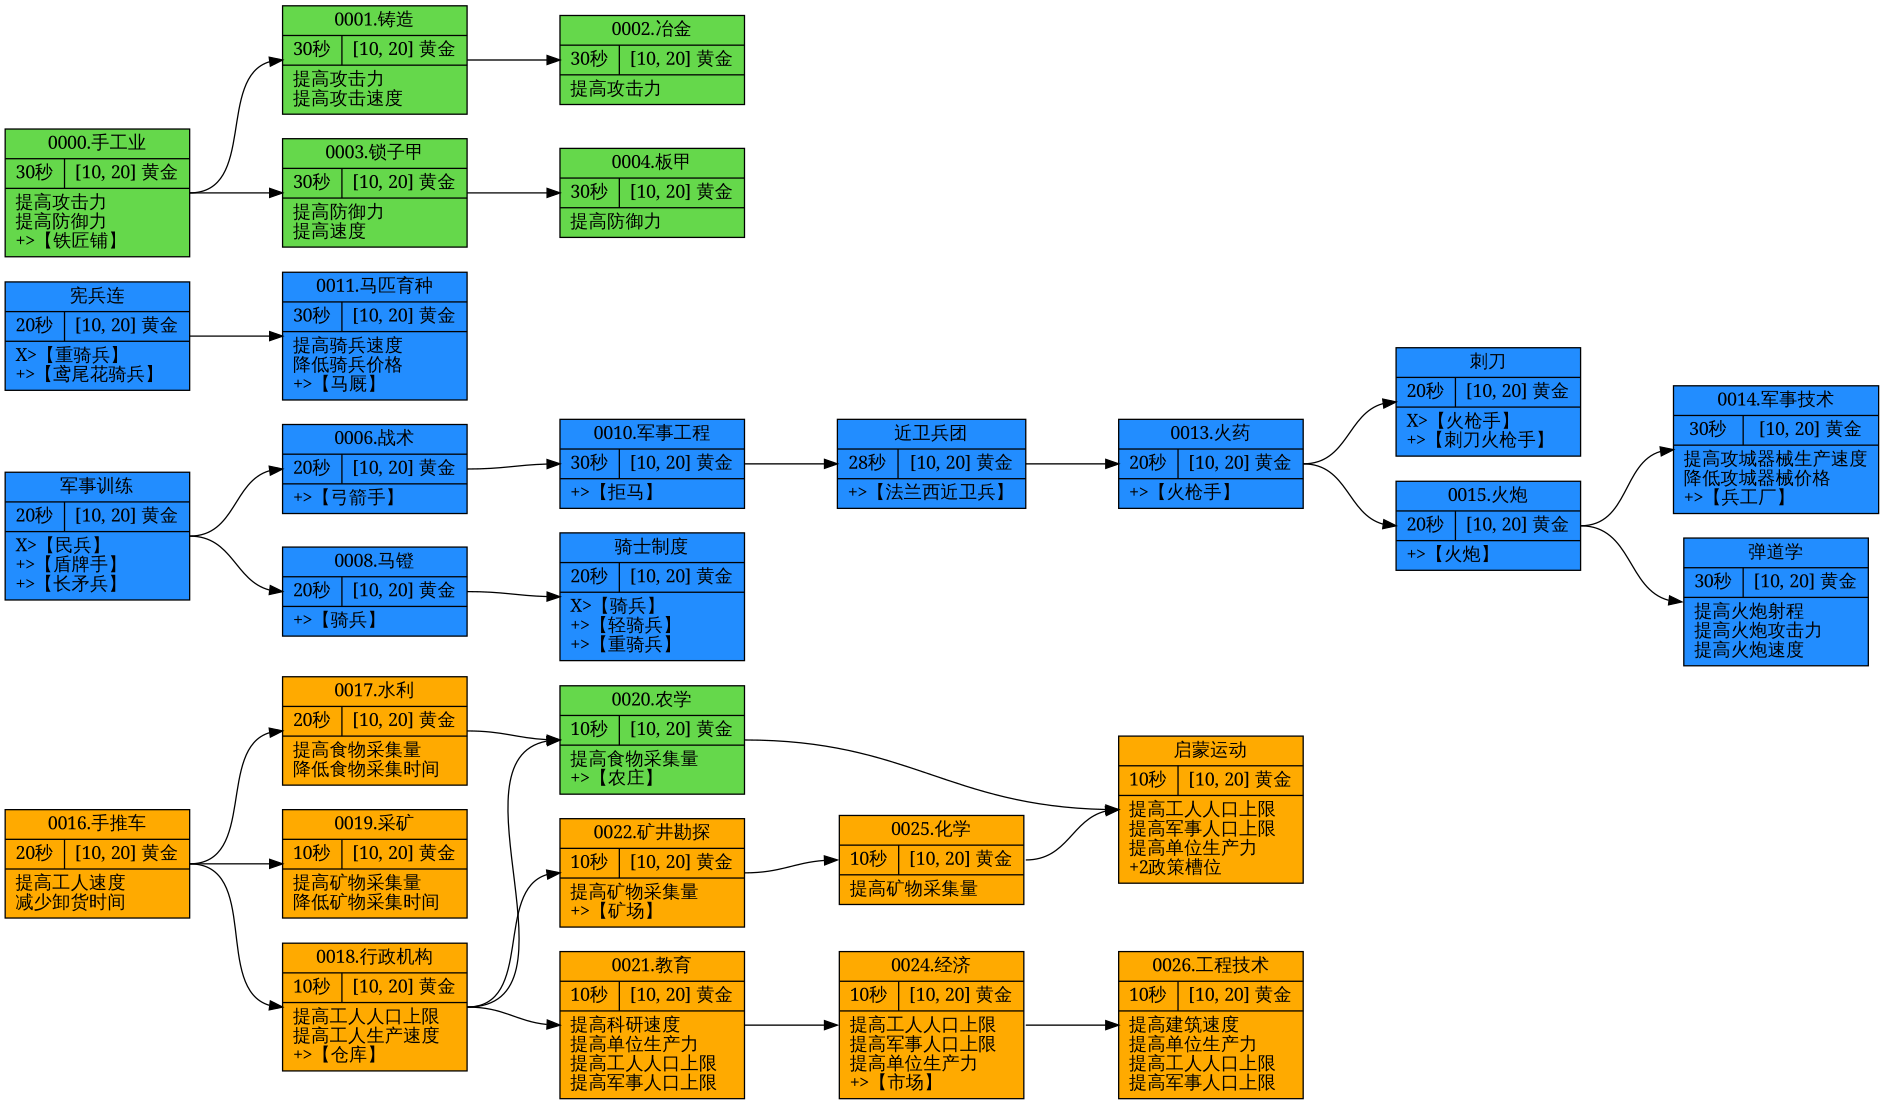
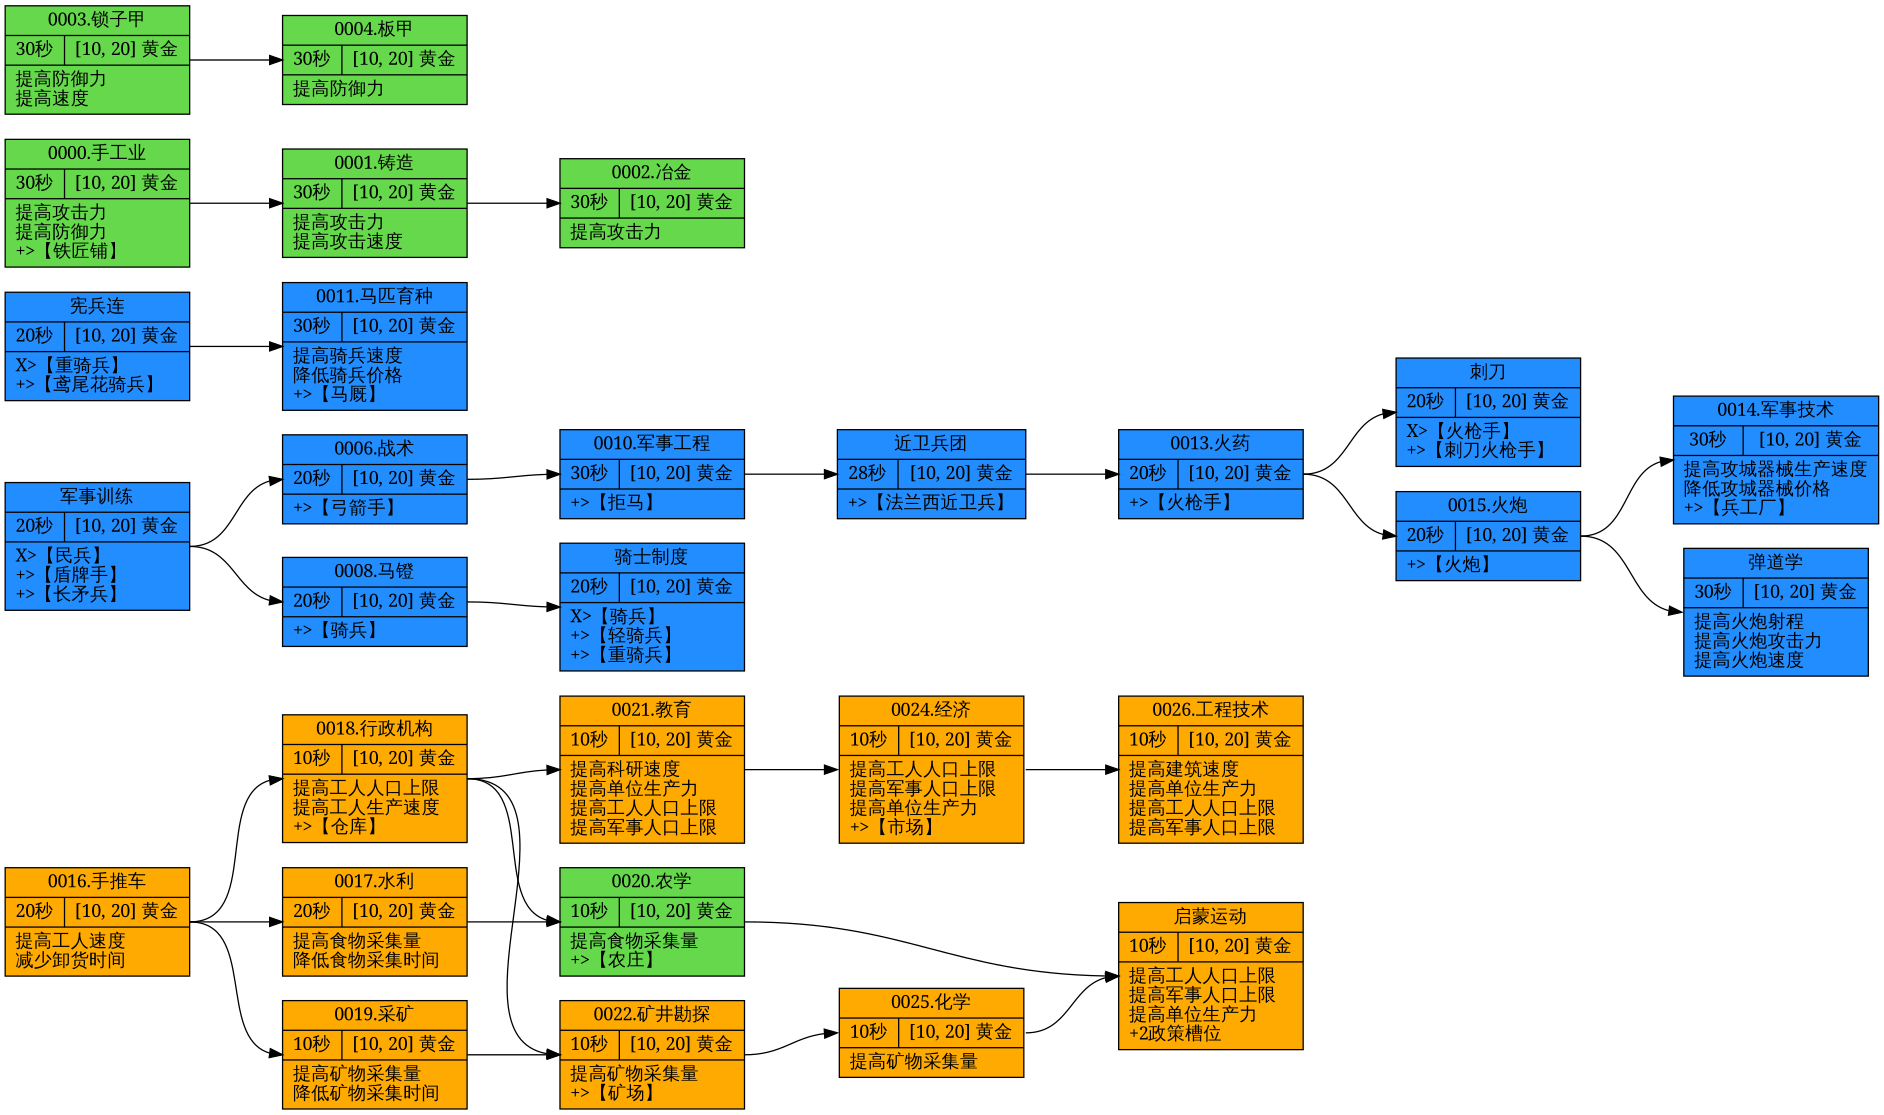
(230, 193) -> none
none -> (507, 1055)
